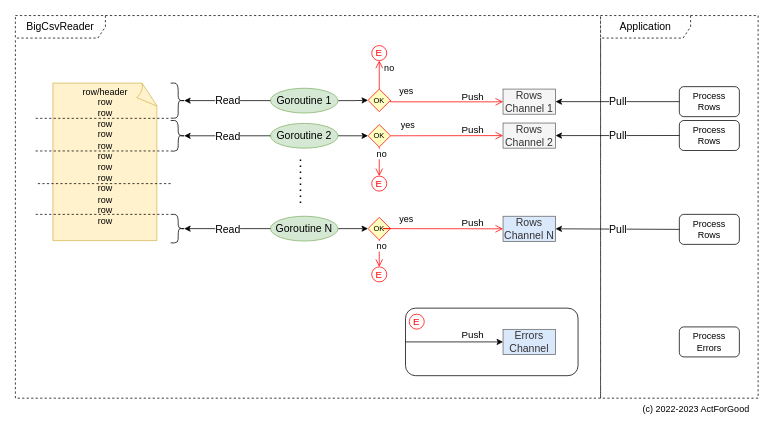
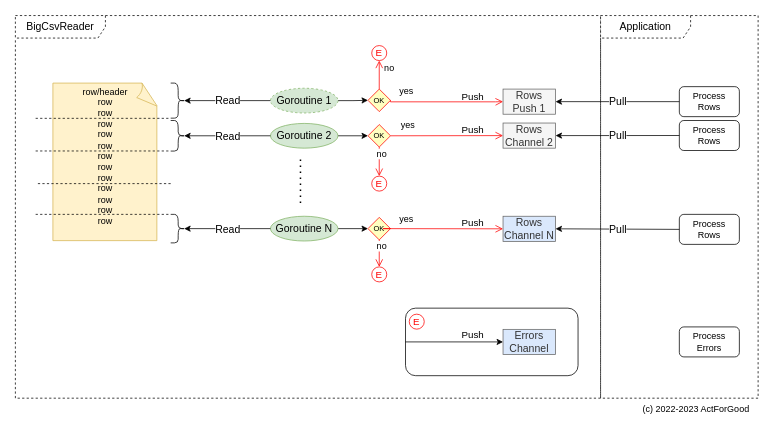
(304, 100) -> (304, 100)
(529, 102) -> (529, 102)
